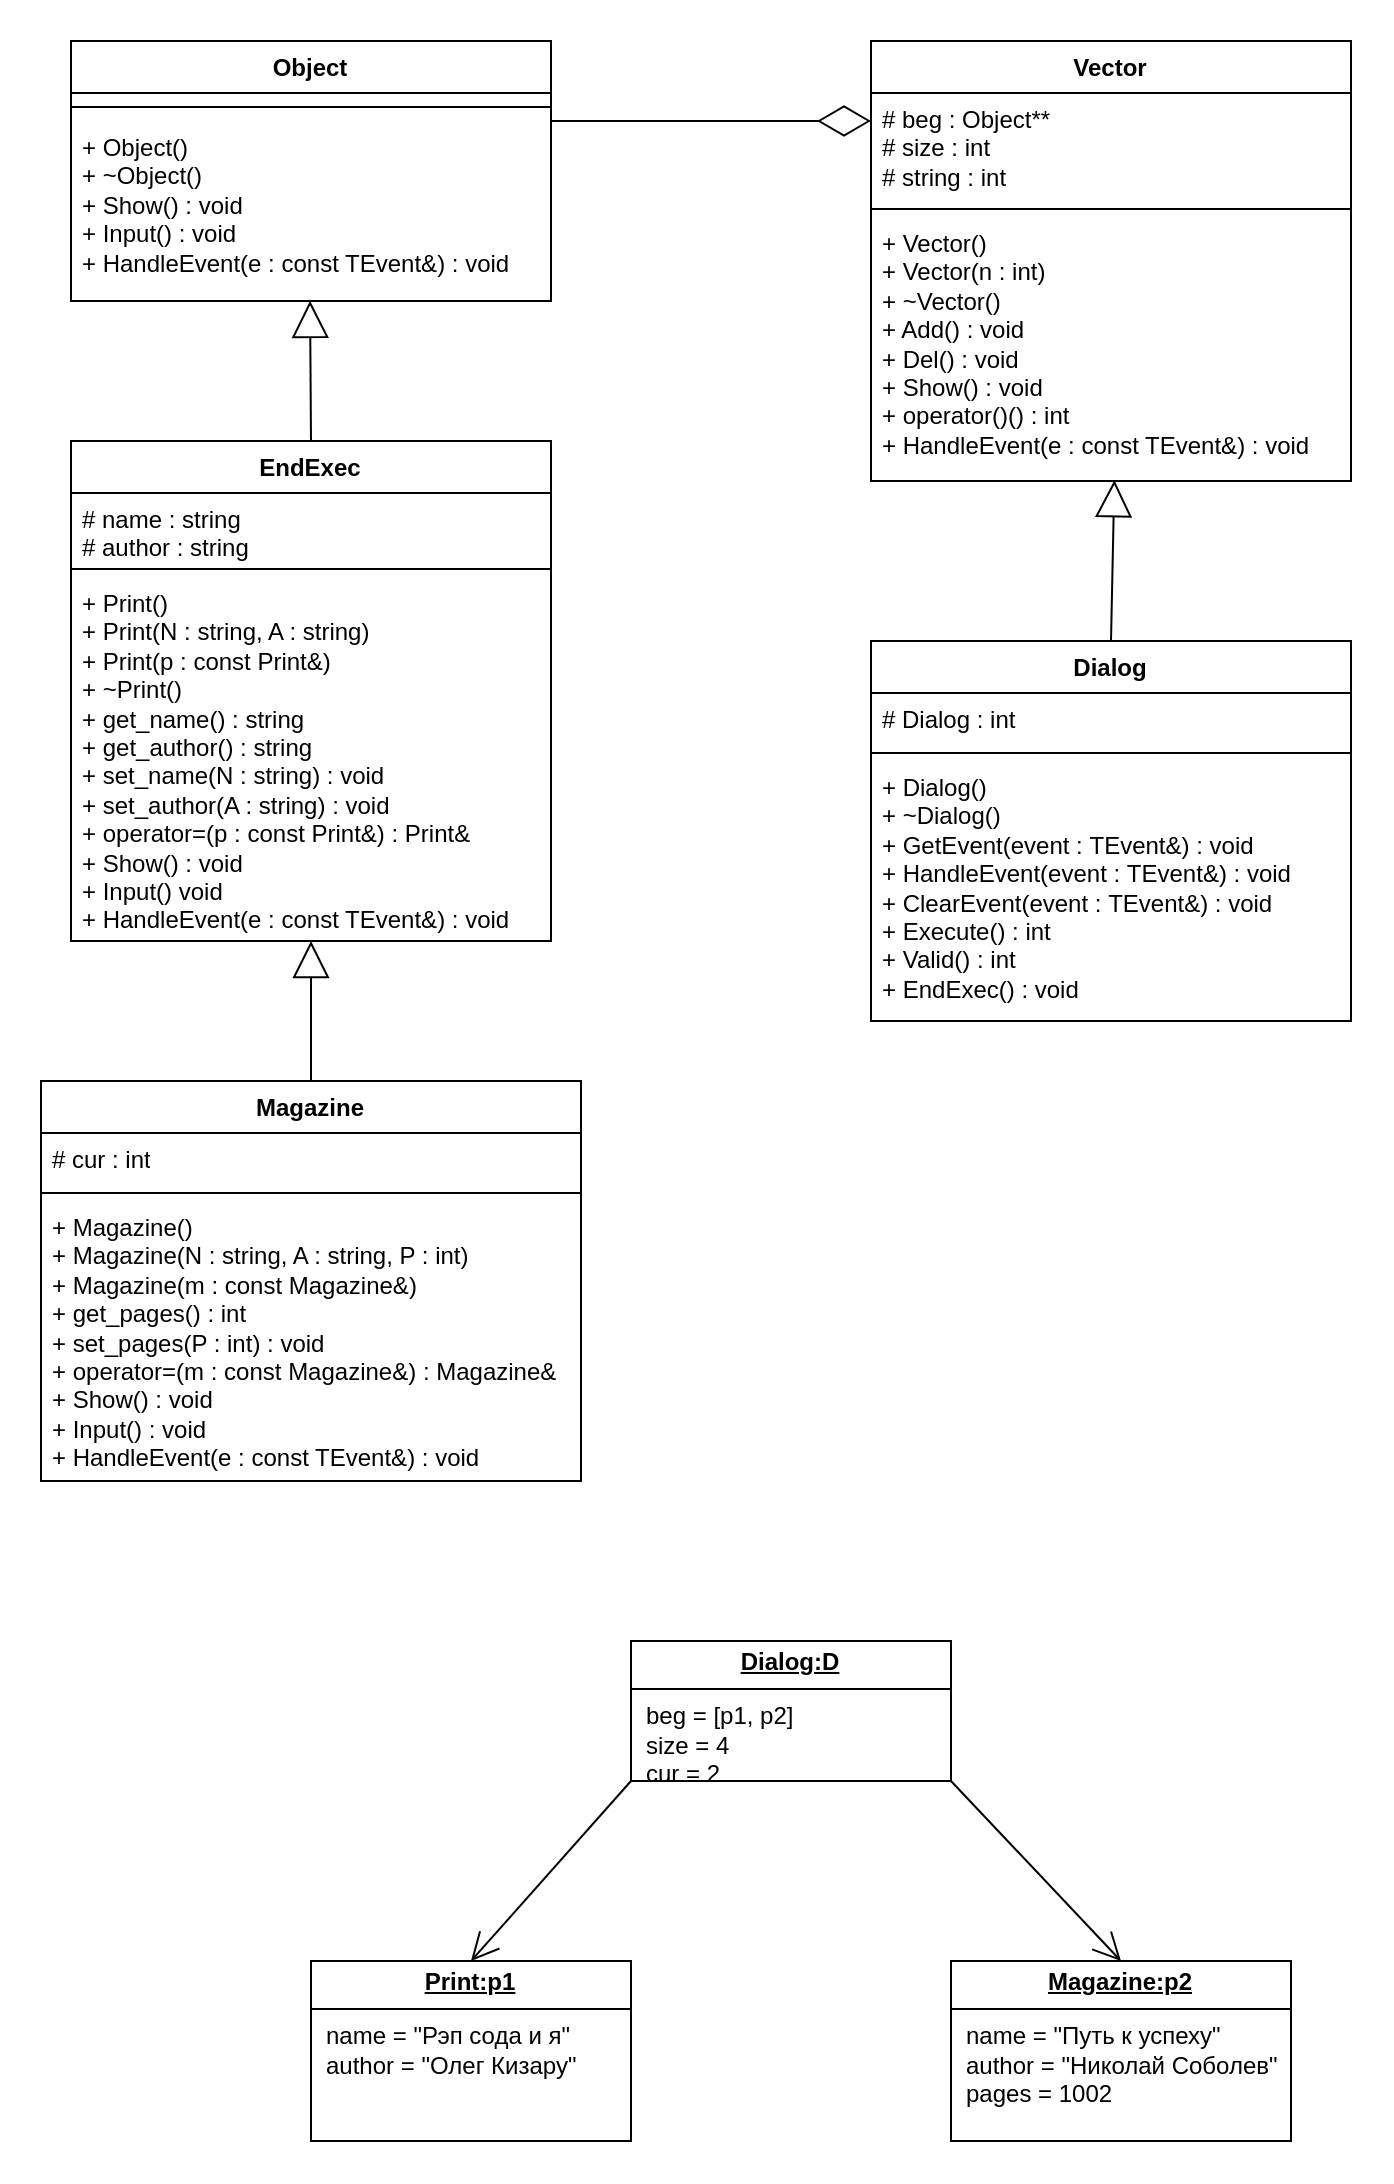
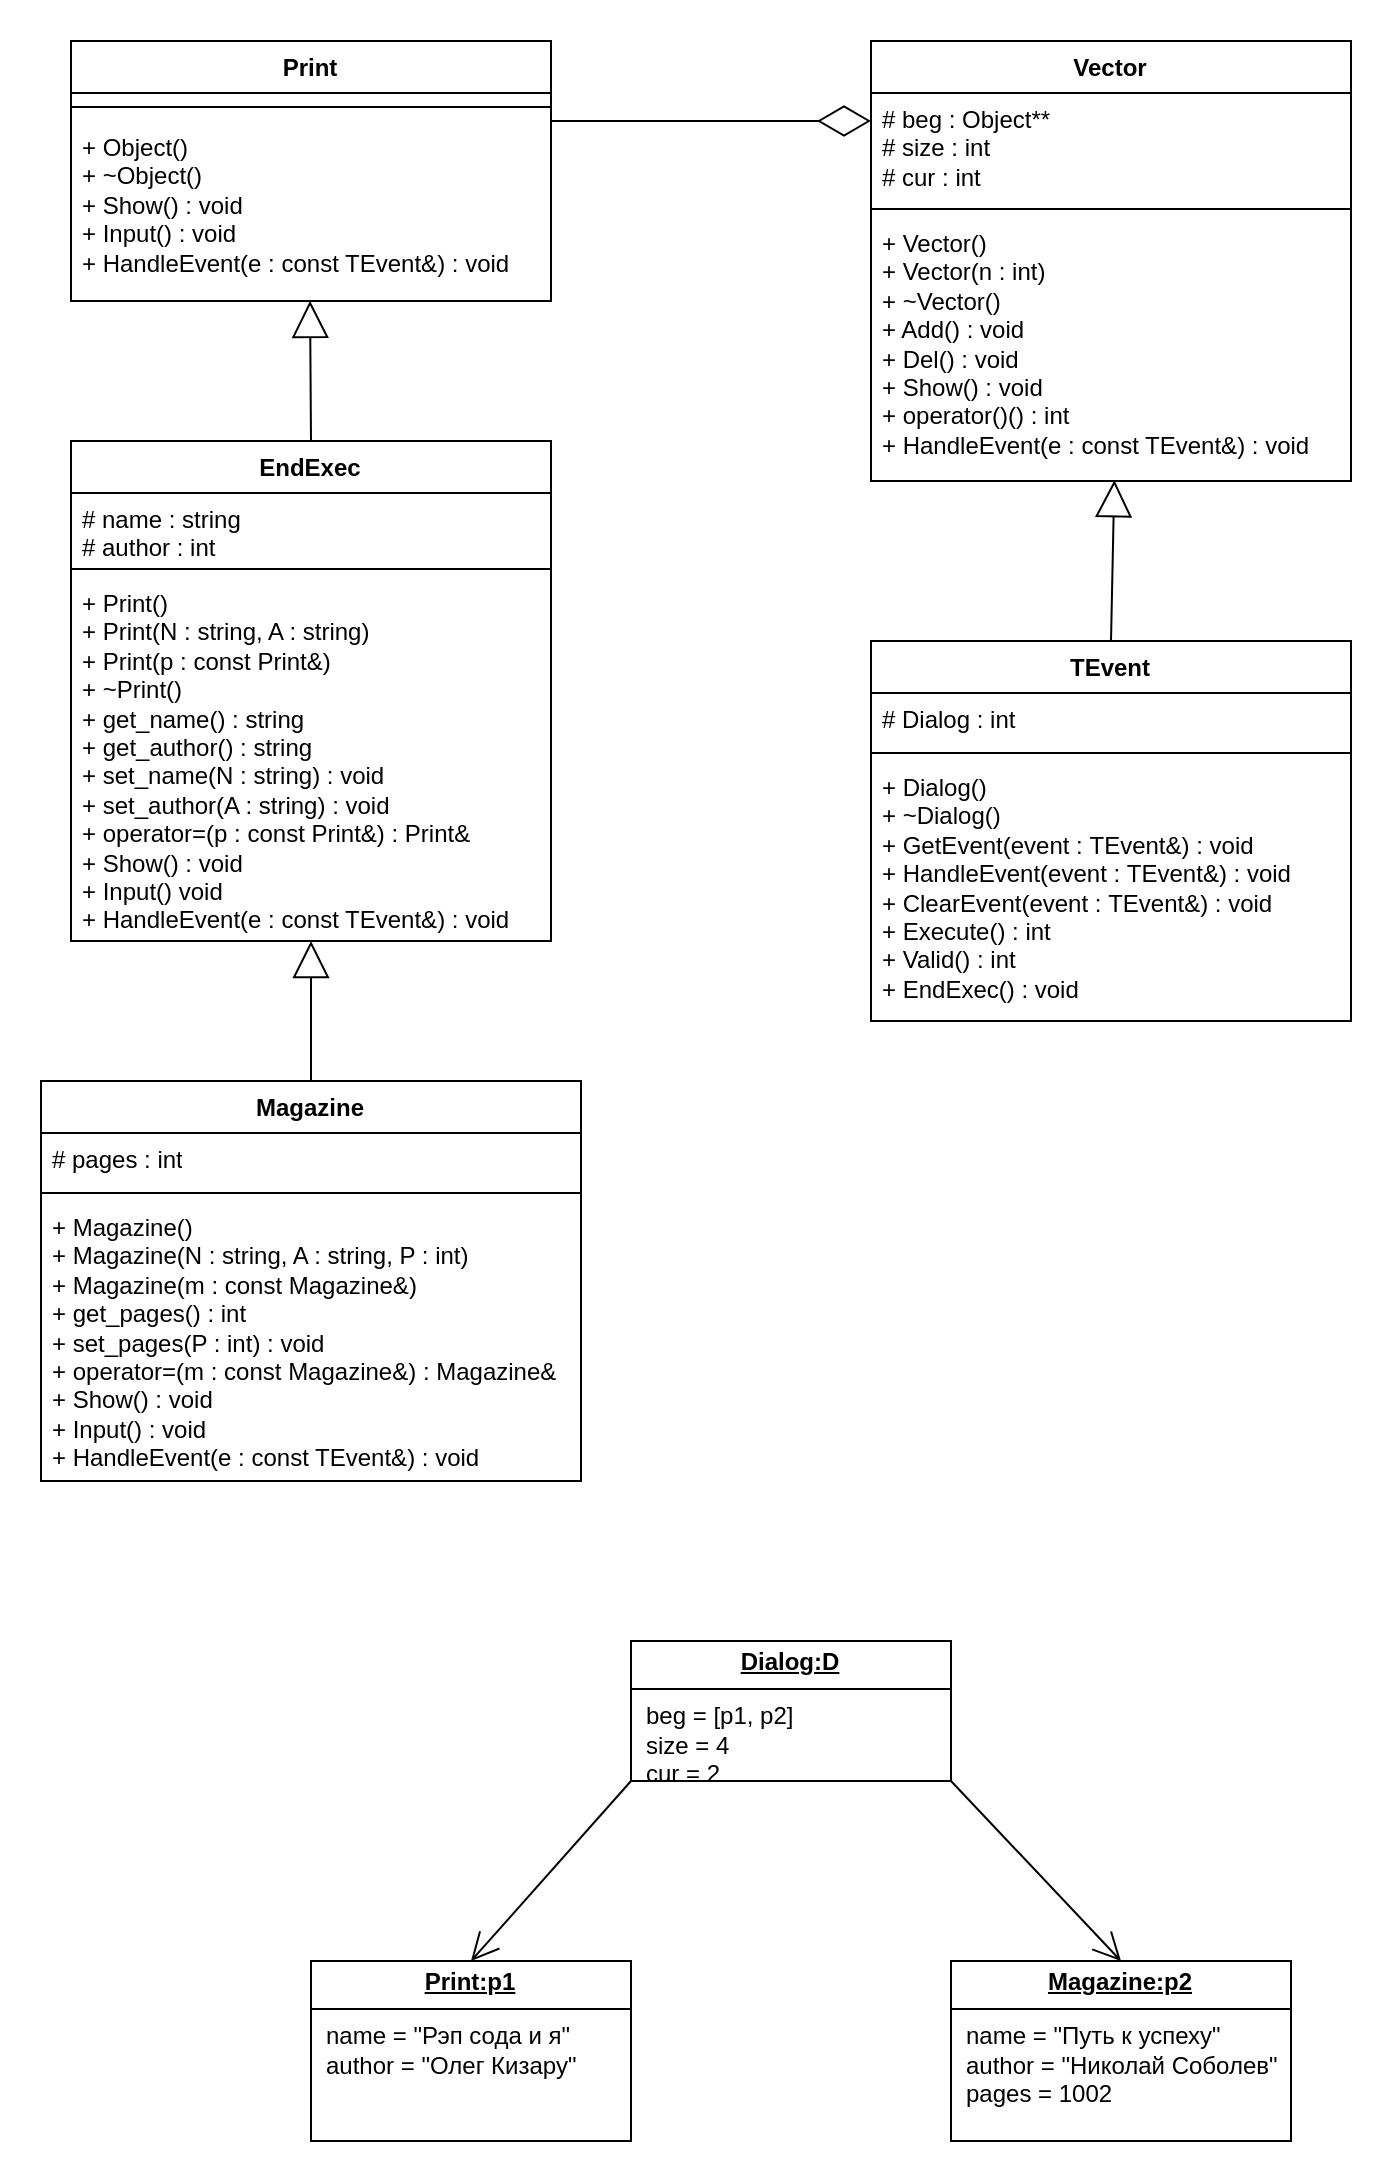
(311, 69) -> (311, 69)
(981, 150) -> (981, 150)
(185, 536) -> (171, 536)
(1111, 669) -> (1111, 669)
(111, 1161) -> (125, 1161)
